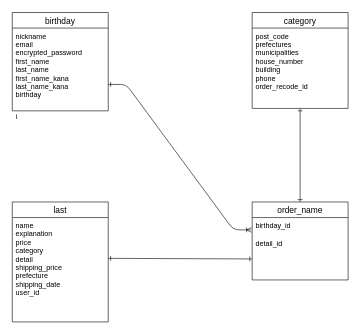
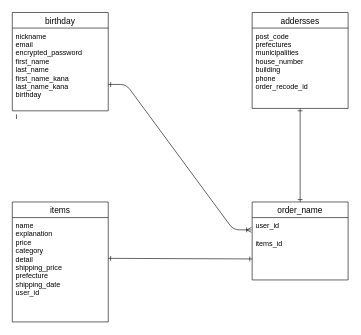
(300, 21) -> (300, 21)
(60, 210) -> (60, 210)
(276, 226) -> (269, 226)
(271, 244) -> (270, 244)
